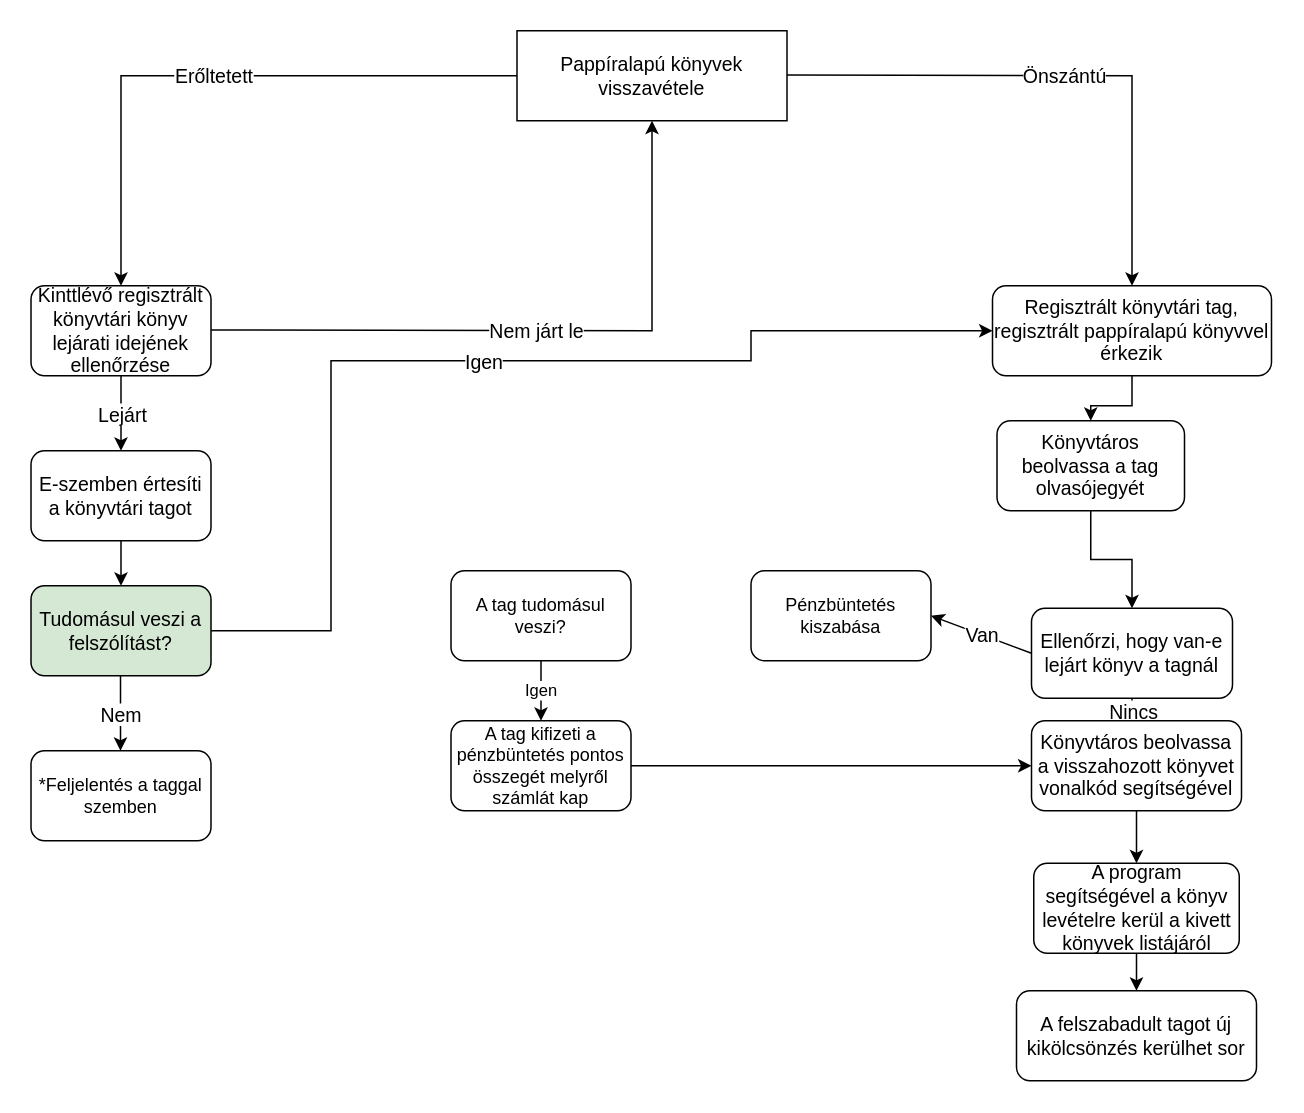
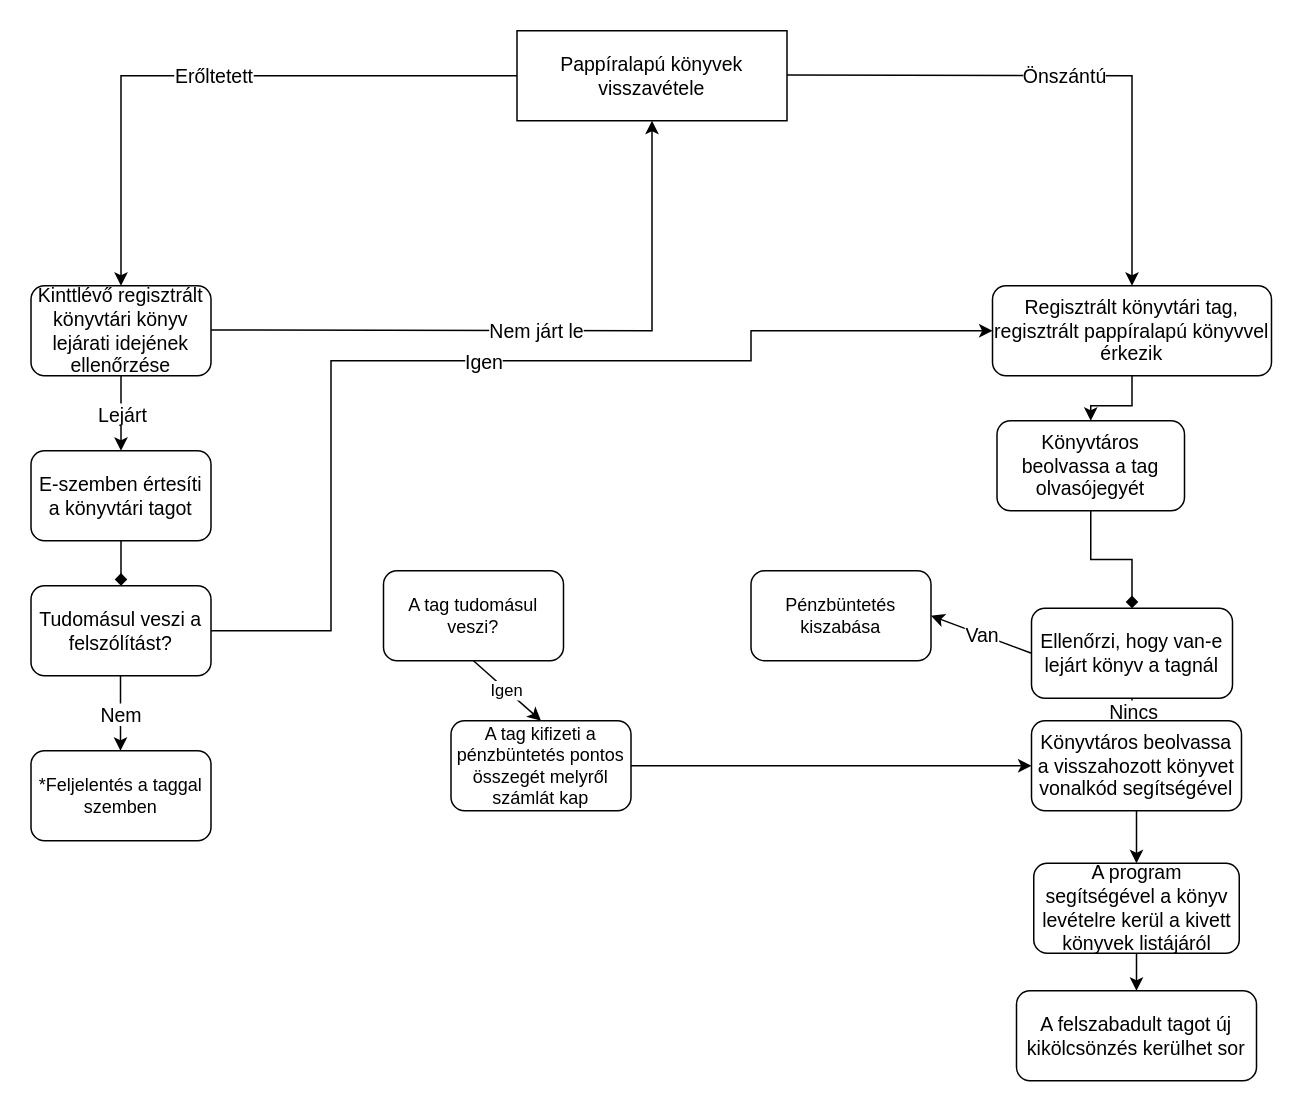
(121, 574) -> (121, 573)
(1132, 597) -> (1132, 596)
(541, 616) -> (473, 616)
(121, 631) -> (121, 631)
